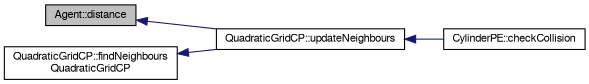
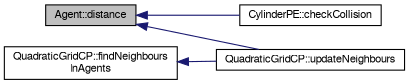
(430, 39) -> (194, 15)
(91, 63) -> (91, 63)
